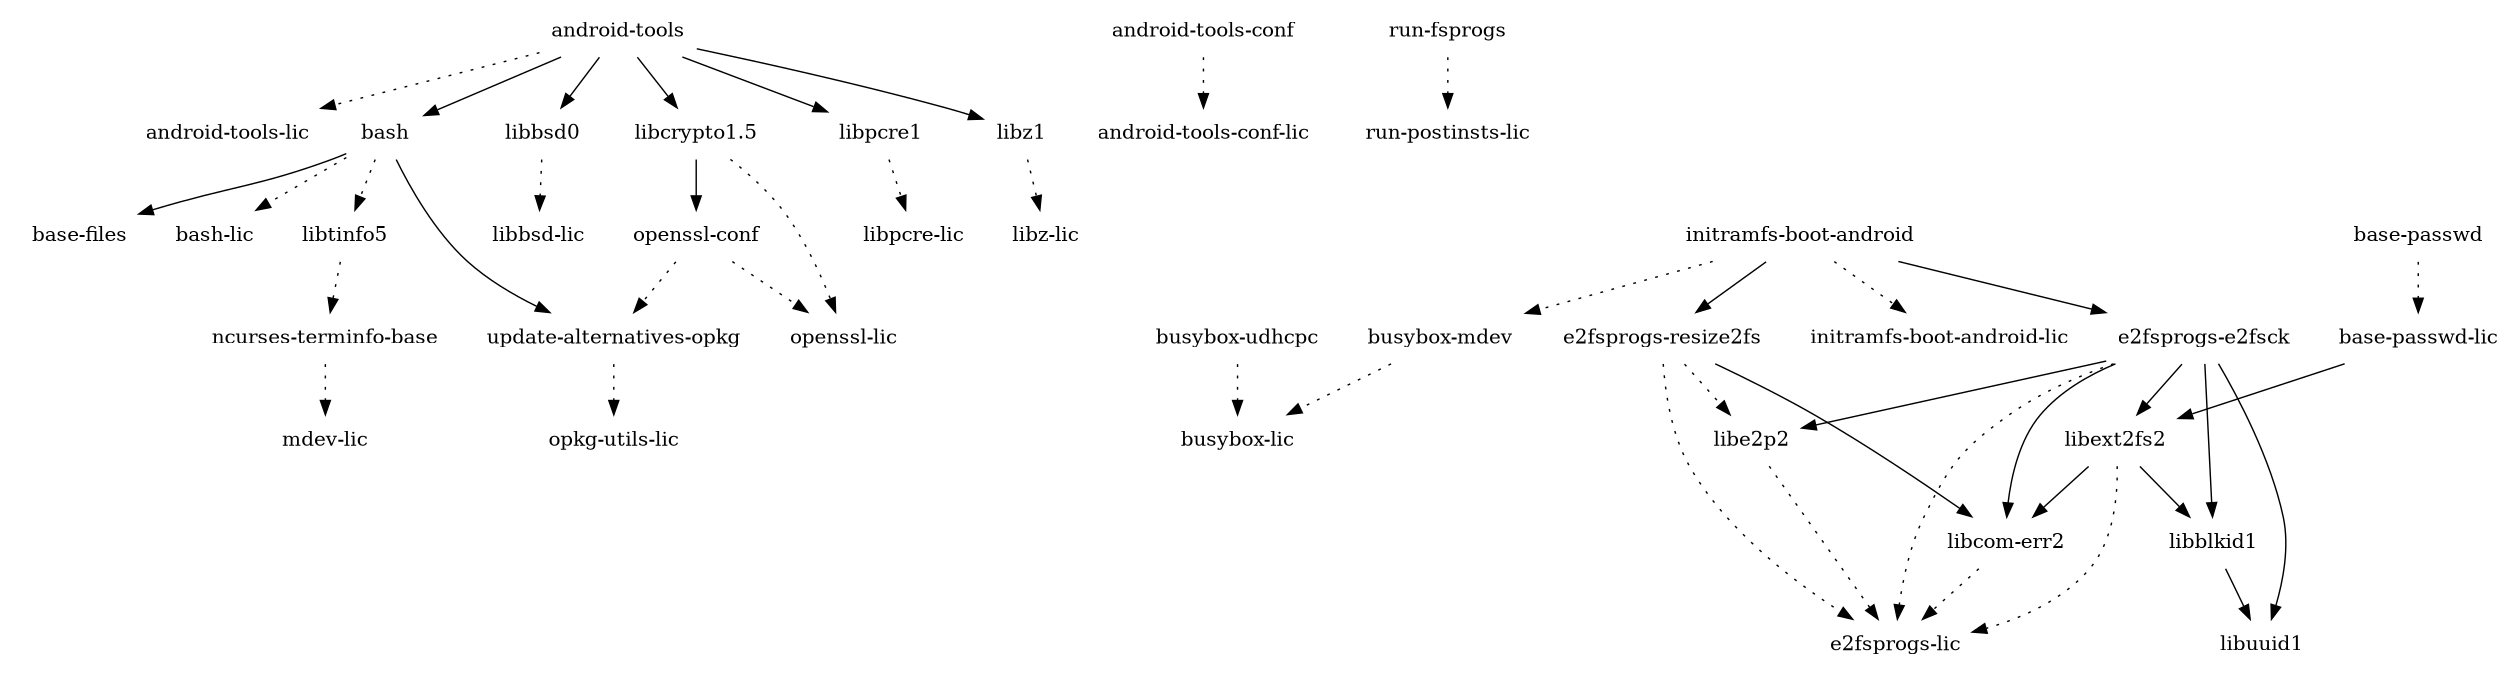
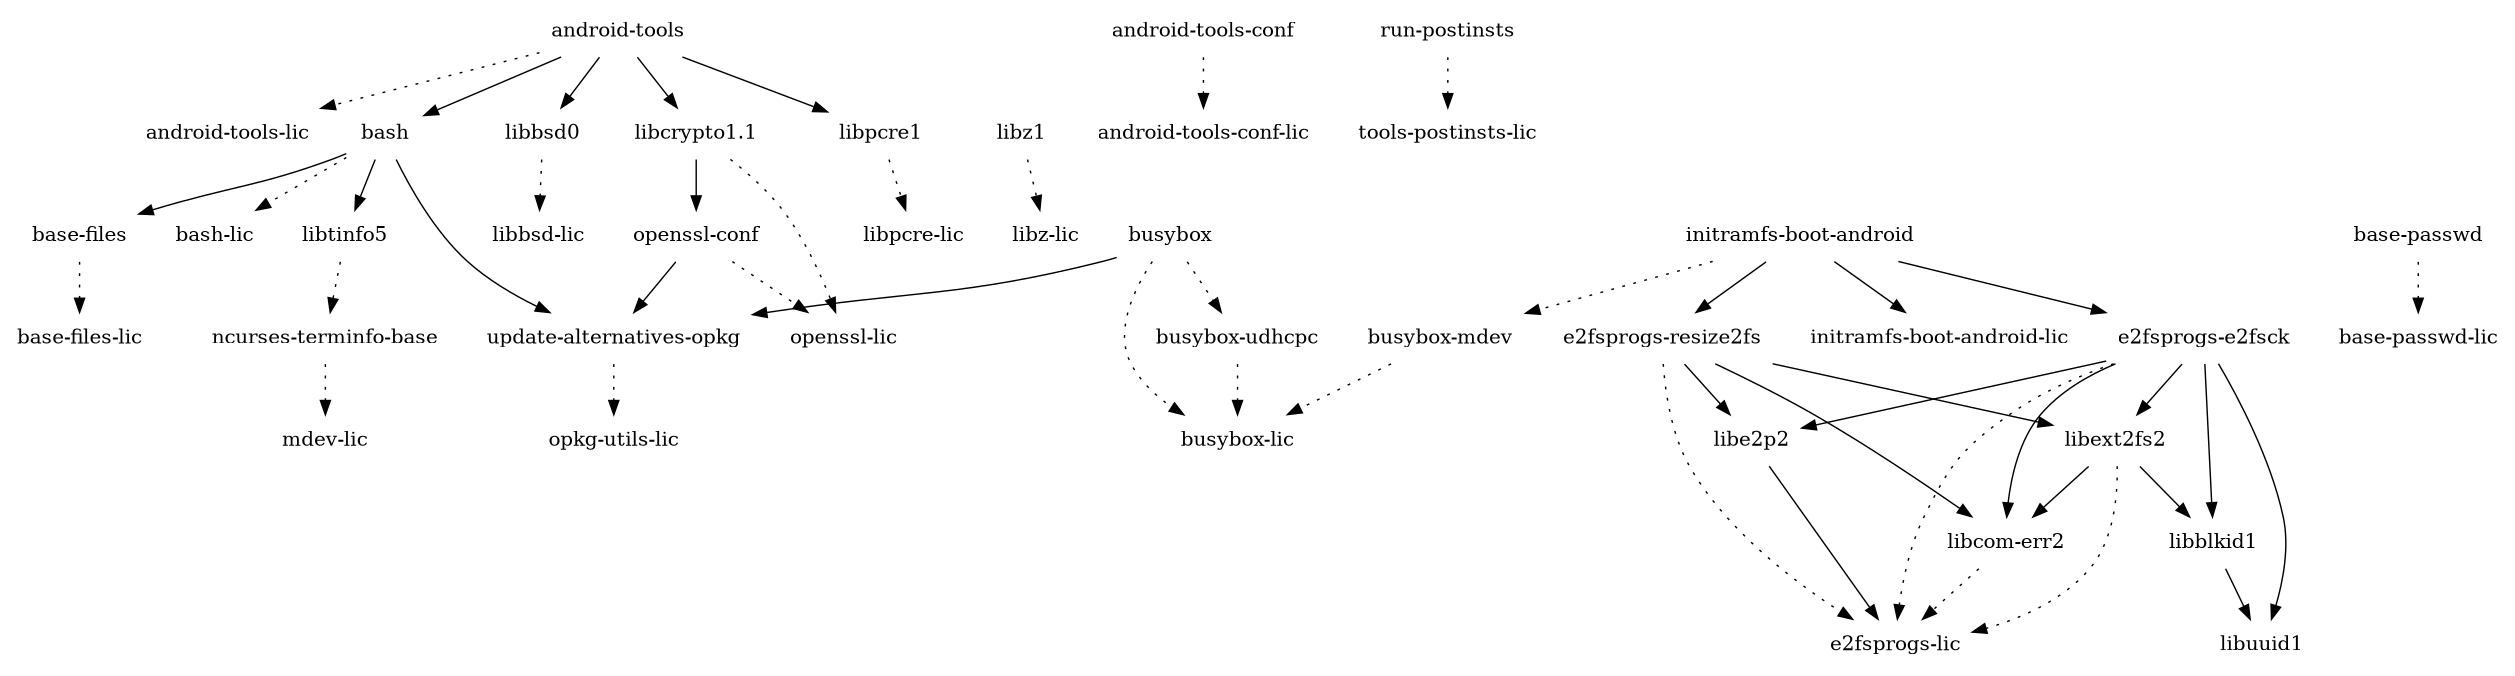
(1448, 31) -> (1448, 31)
(834, 79) -> none
(696, 134) -> (696, 134)
(1448, 134) -> (1448, 134)
(368, 178) -> (368, 178)
none -> (1171, 236)
(659, 282) -> (659, 282)
(1864, 283) -> (1864, 283)
none -> (80, 338)
(1702, 384) -> (1702, 384)
(2269, 389) -> (1905, 393)
(1819, 537) -> (1819, 537)
